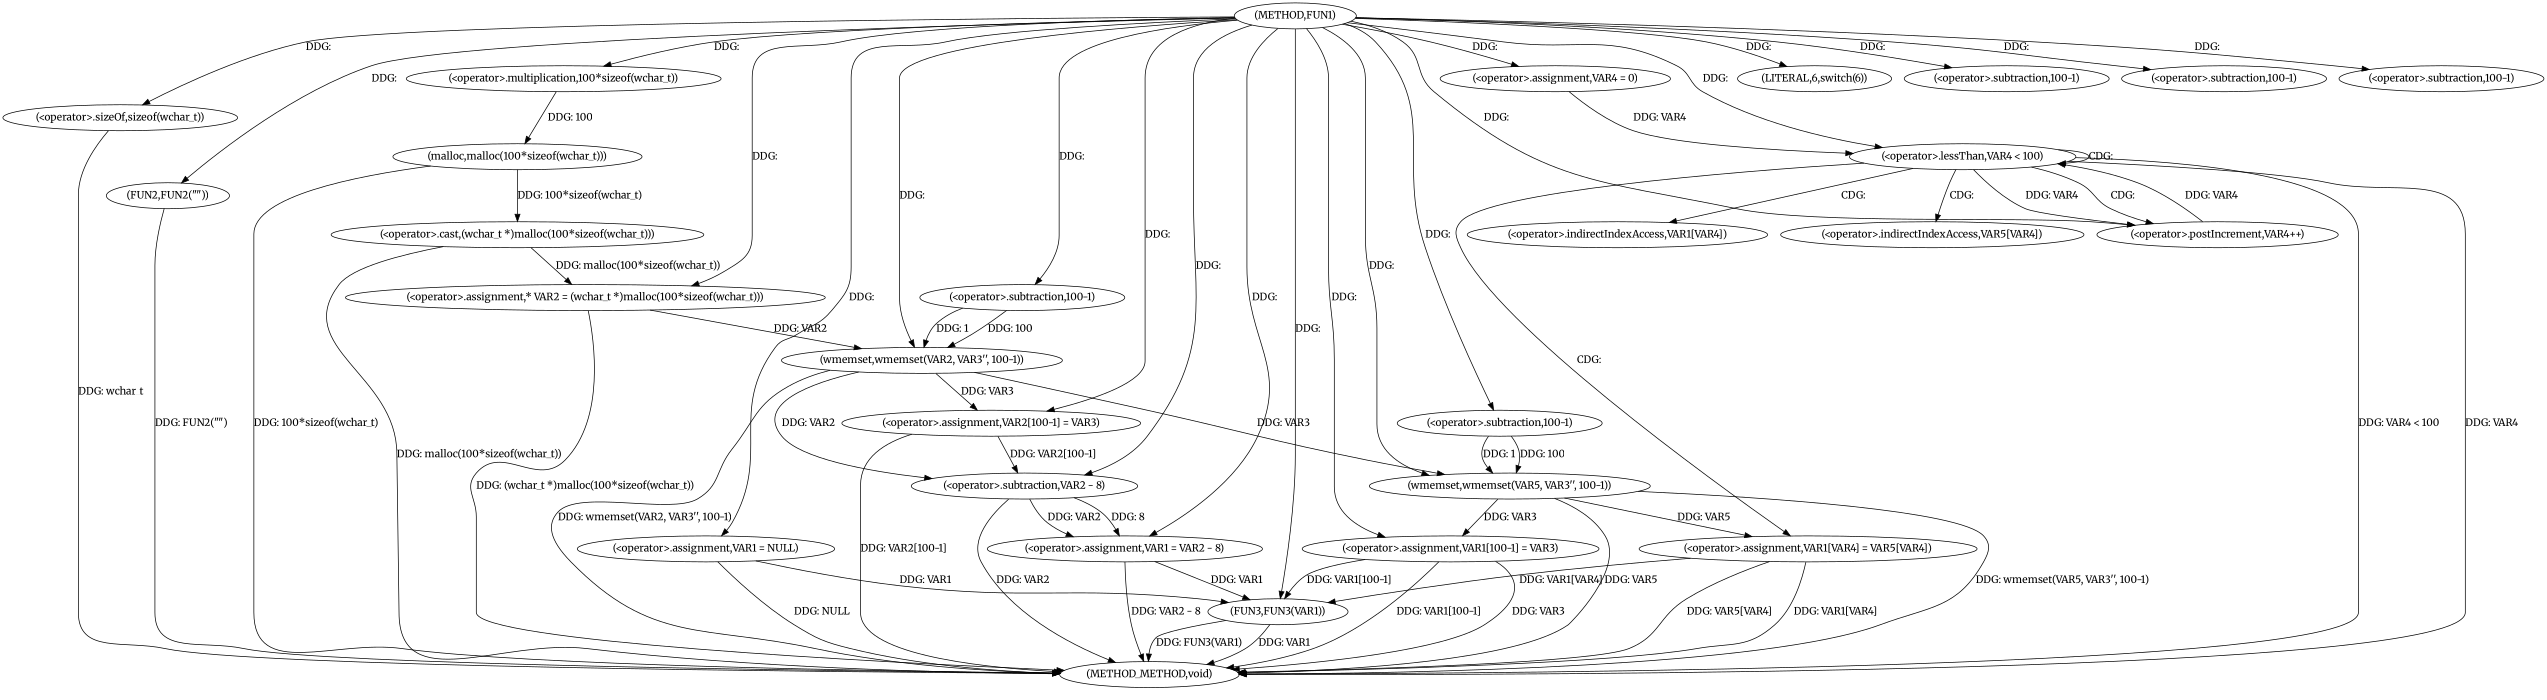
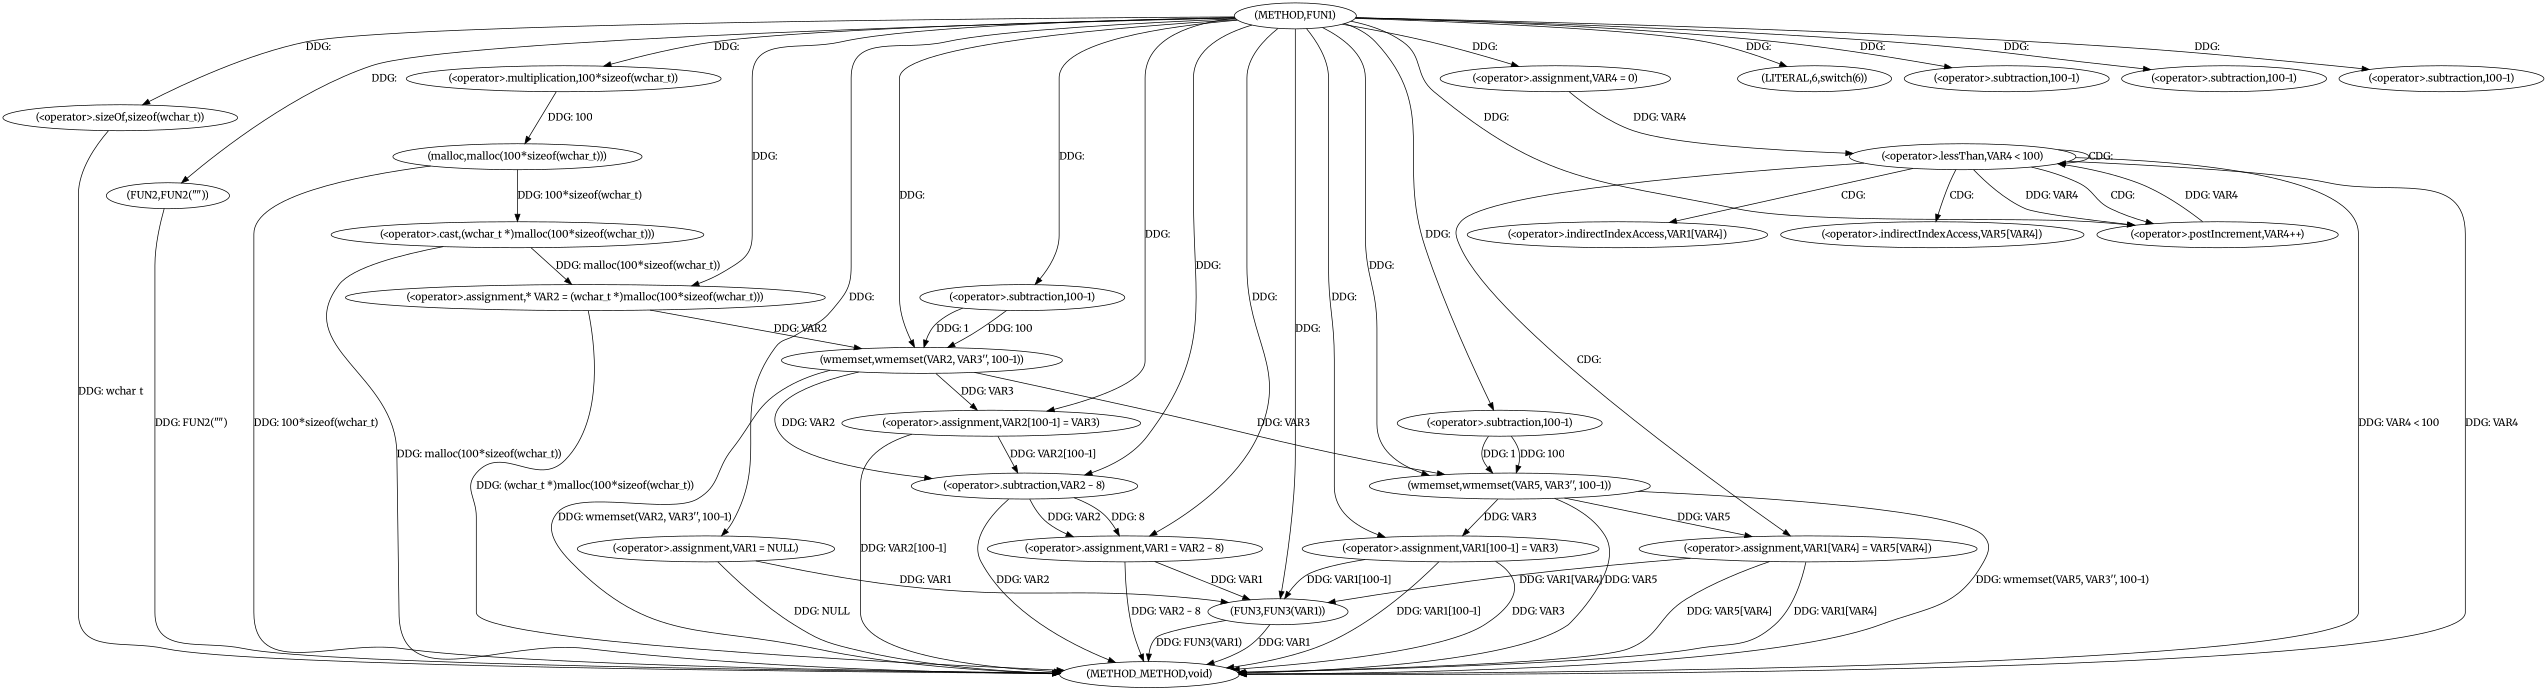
(1622, 47) -> none
